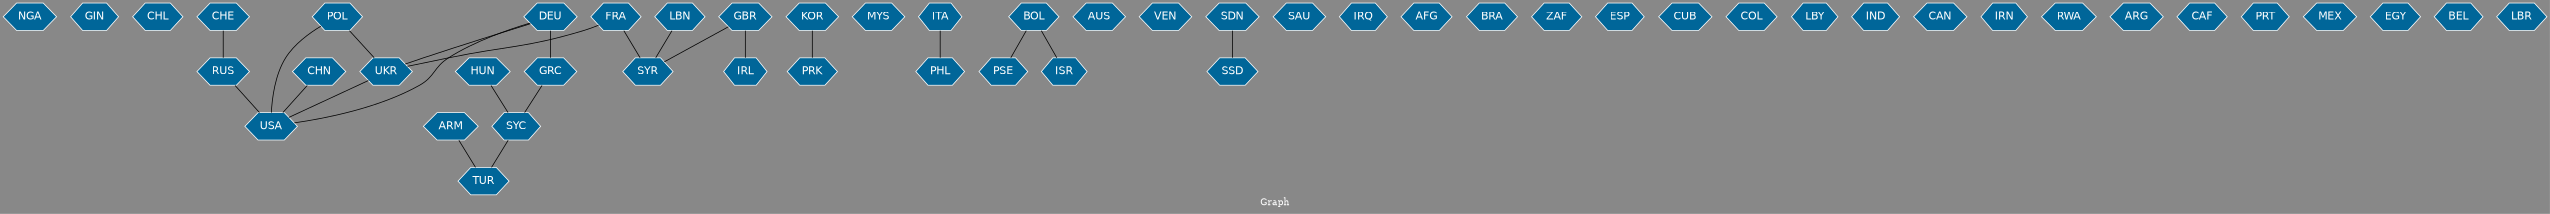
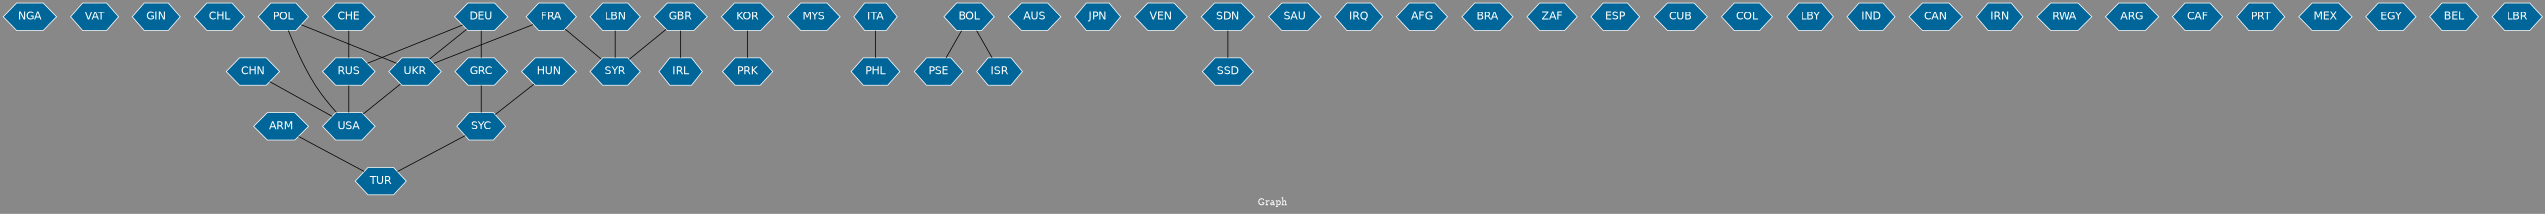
none -> (95, 17)
none -> (1098, 17)
(418, 86) -> (415, 44)
